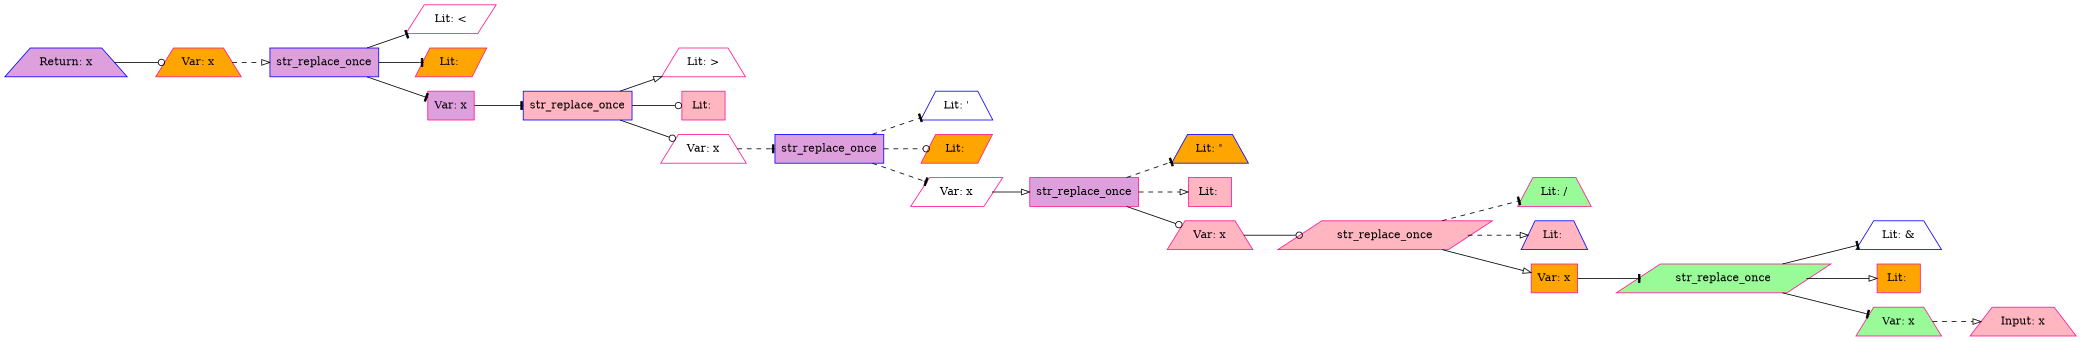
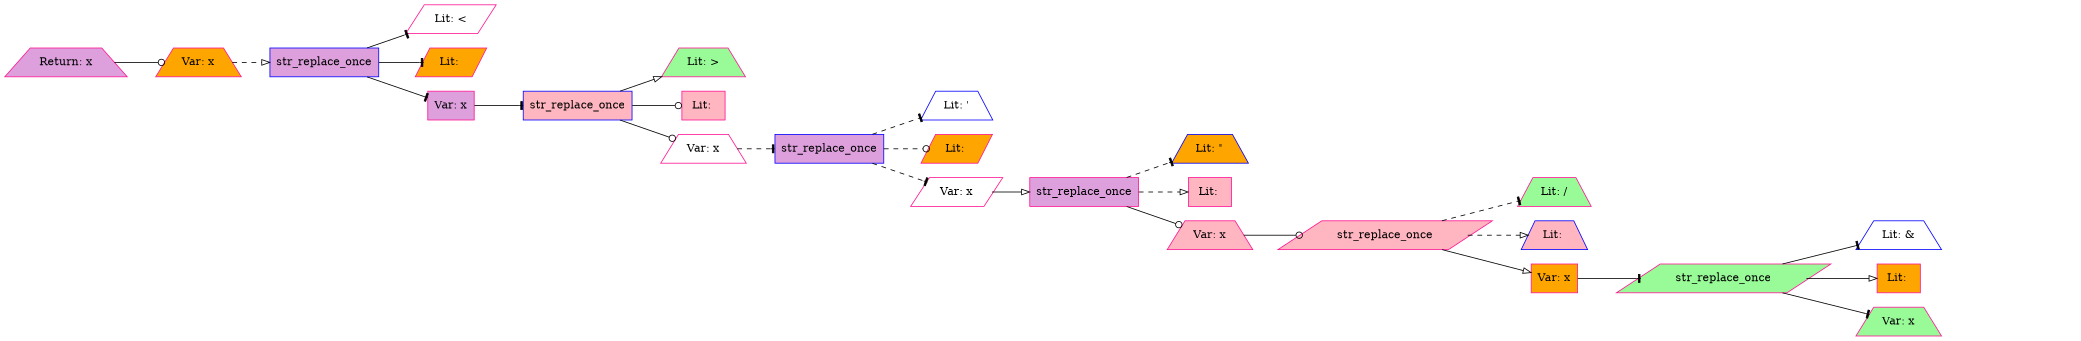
(66, 62) -> (66, 62)
(703, 62) -> (703, 62)
(2023, 322) -> none
